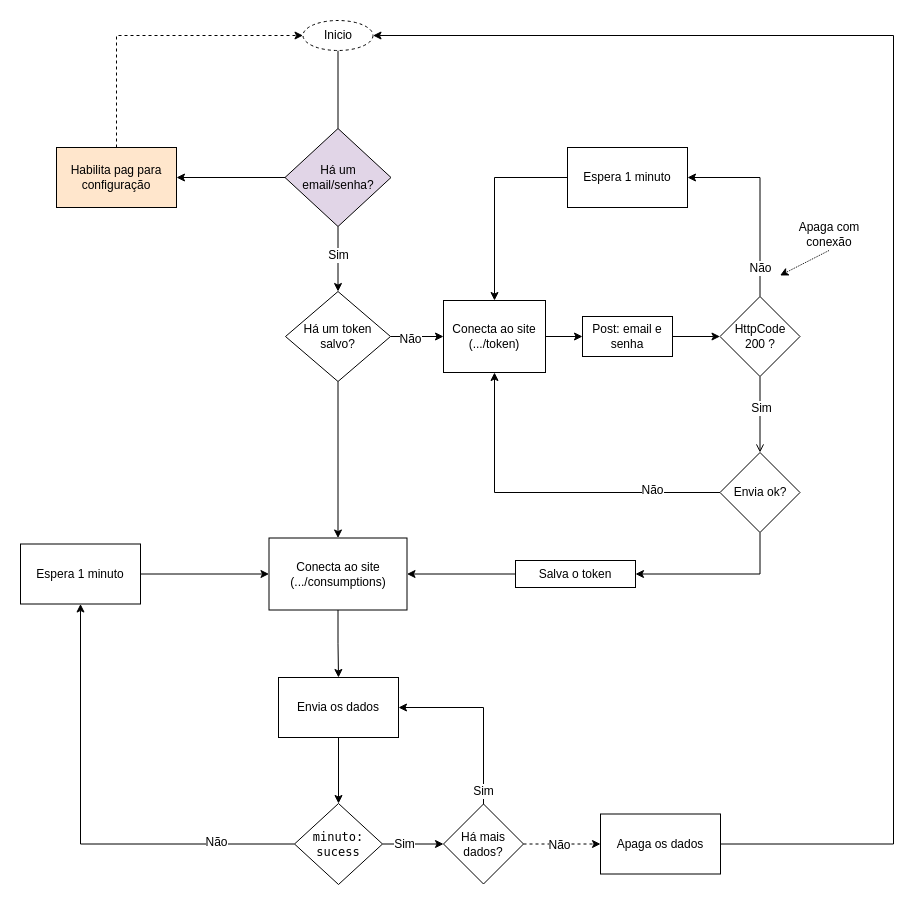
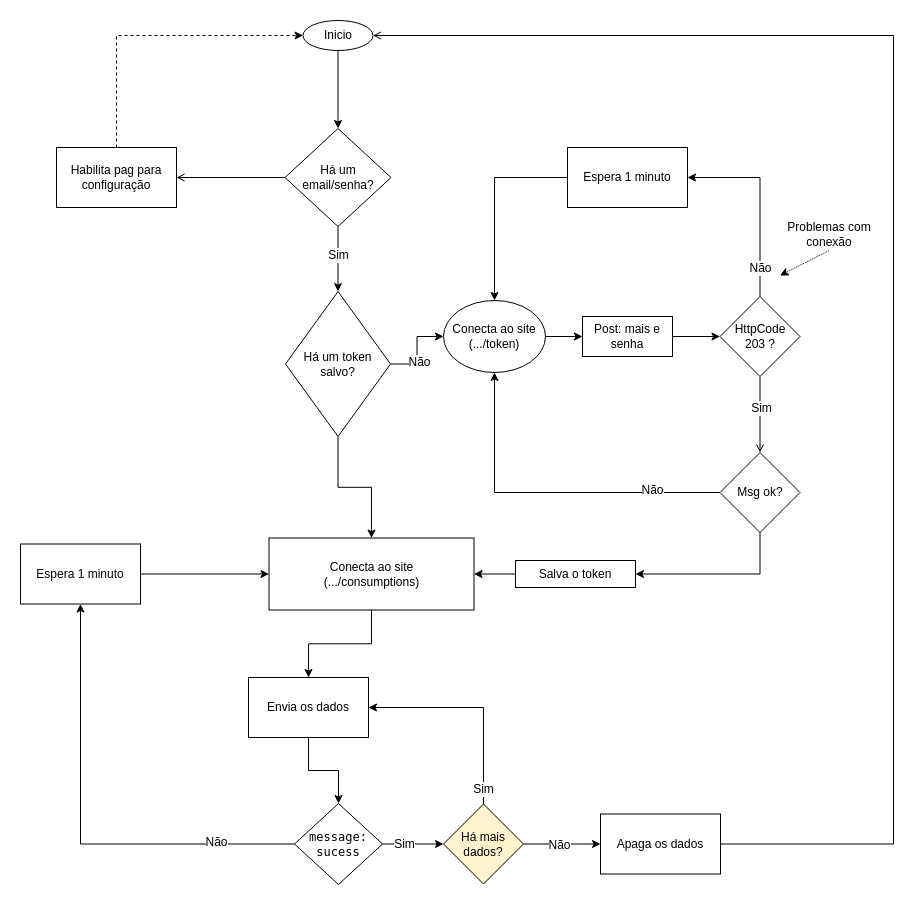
(338, 36) -> (338, 36)
(381, 36) -> (379, 36)
(338, 122) -> (338, 120)
(117, 178) -> (117, 178)
(185, 178) -> (183, 178)
(338, 178) -> (338, 178)
(830, 235) -> (830, 235)
(338, 337) -> (338, 364)
(495, 337) -> (495, 337)
(628, 337) -> (628, 337)
(761, 337) -> (761, 337)
(761, 493) -> (761, 493)
(338, 574) -> (372, 574)
(339, 708) -> (309, 708)
(484, 844) -> (484, 844)
(536, 844) -> (536, 844)
(339, 845) -> (339, 845)
